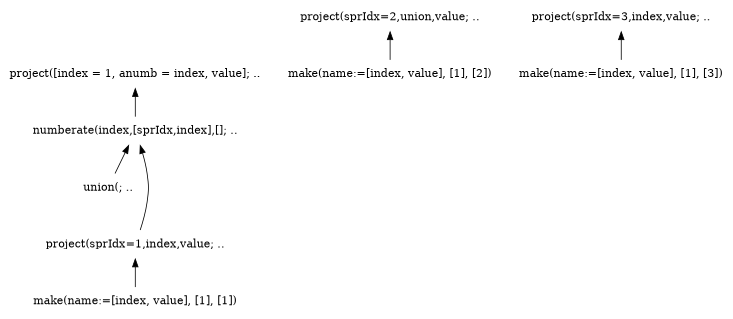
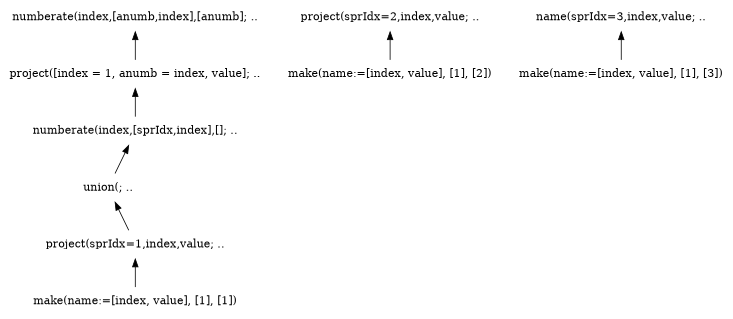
none -> (135, 17)
(390, 17) -> (390, 17)
(621, 17) -> (621, 17)
(148, 192) -> (124, 220)
